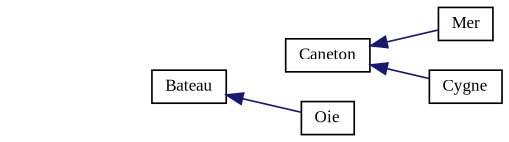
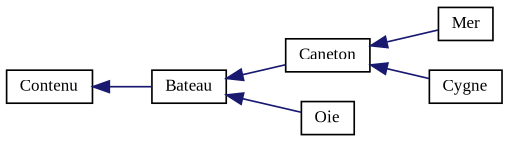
none -> (264, 70)
none -> (50, 87)
